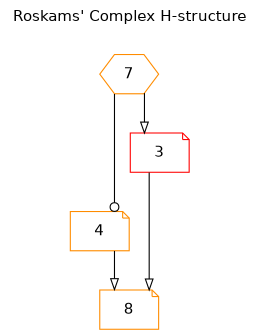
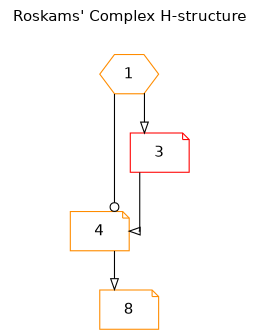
(129, 74) -> (129, 74)
(149, 226) -> (140, 202)
